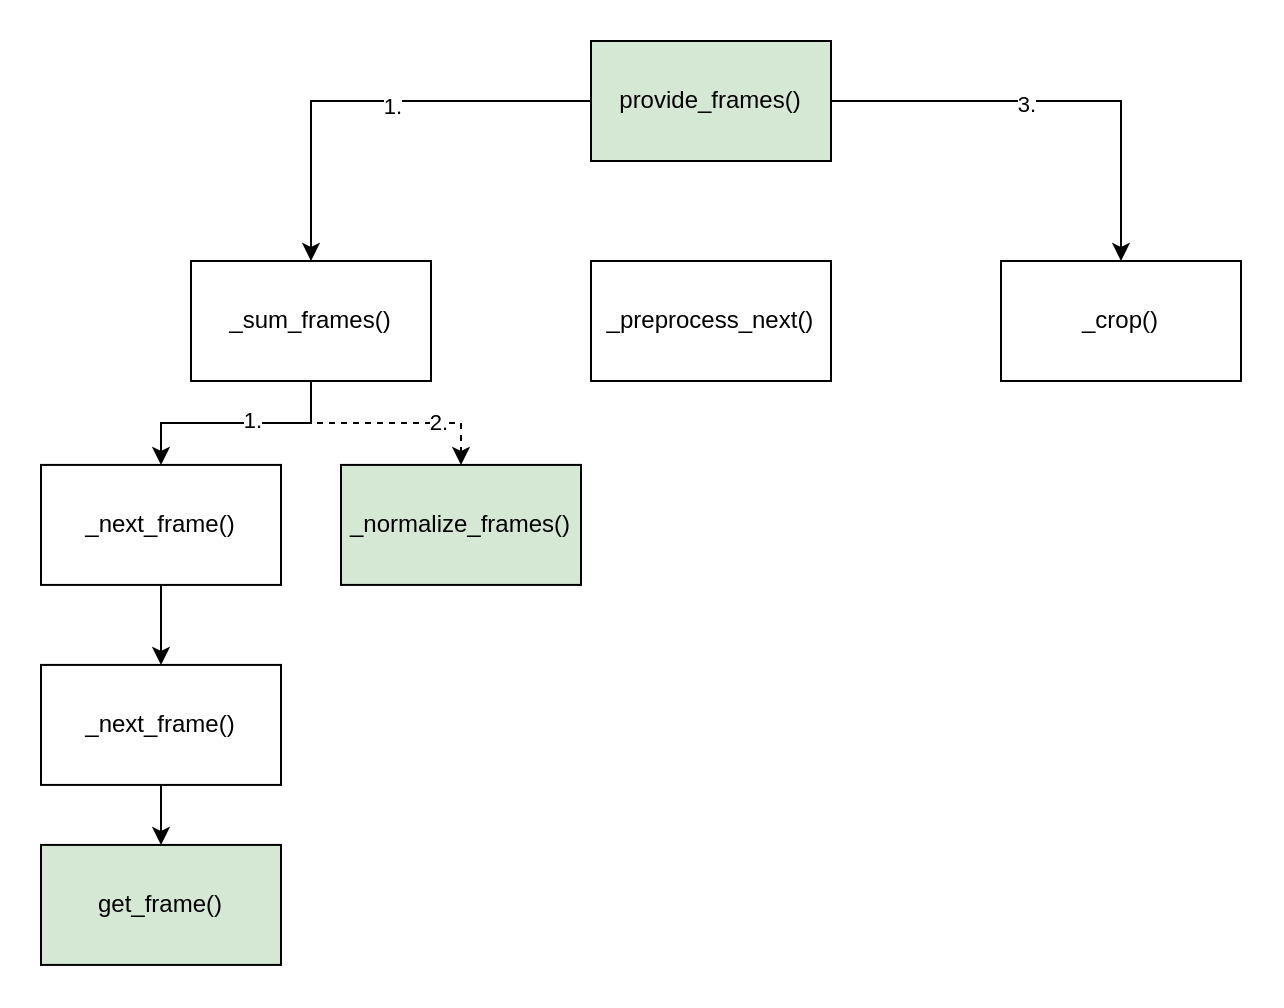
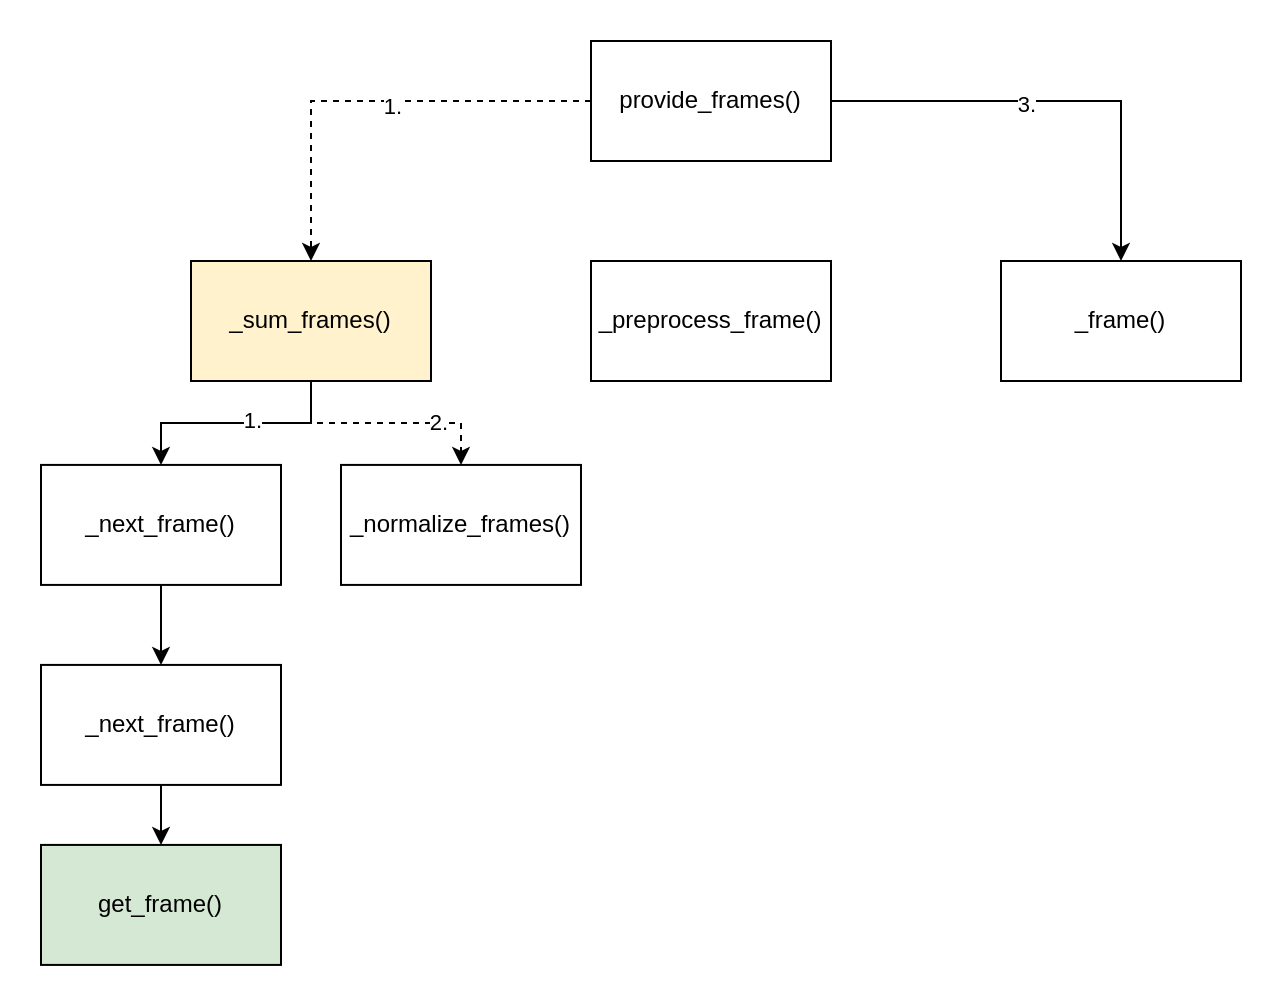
(711, 101) -> (711, 101)
(311, 137) -> (311, 137)
(311, 321) -> (311, 321)
(711, 321) -> (711, 321)
(1121, 321) -> (1121, 321)
(461, 525) -> (461, 525)
